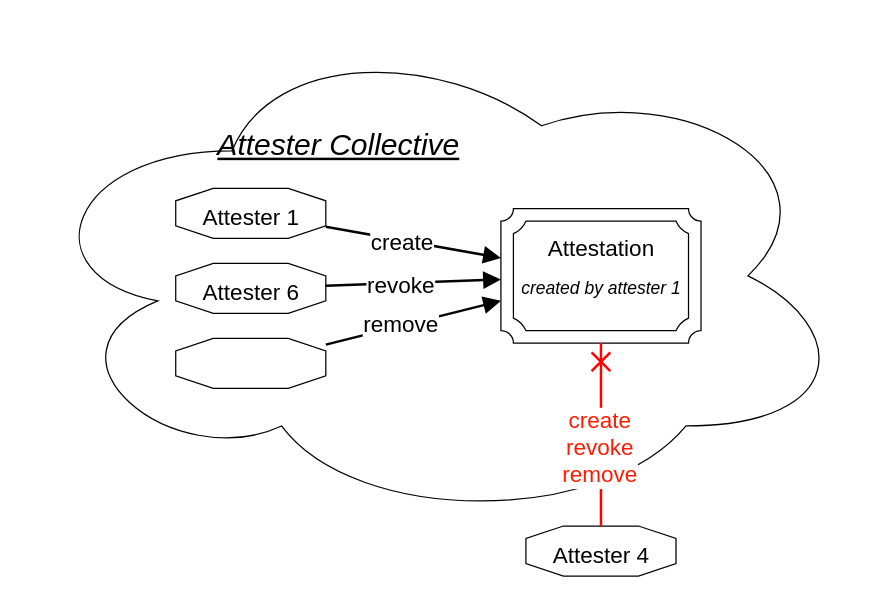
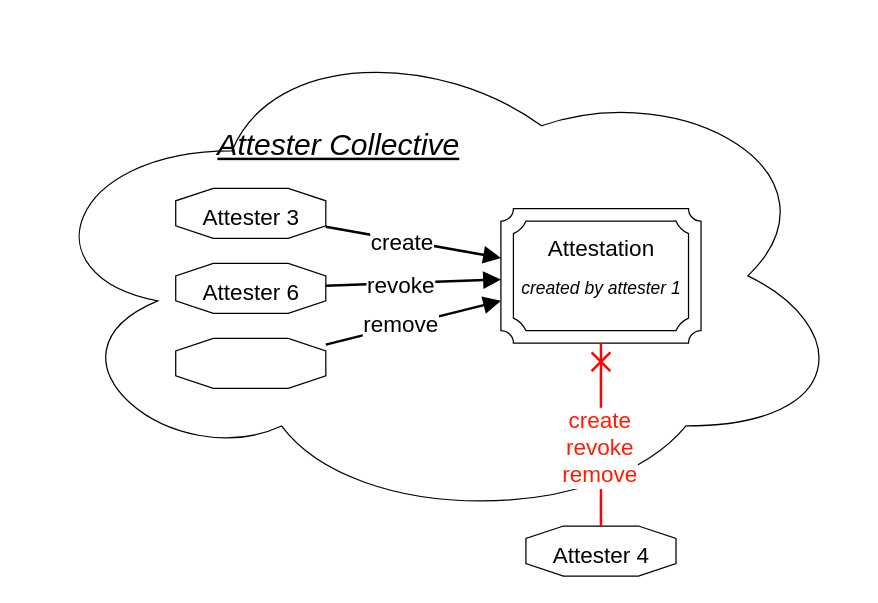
(251, 213) -> (251, 213)
